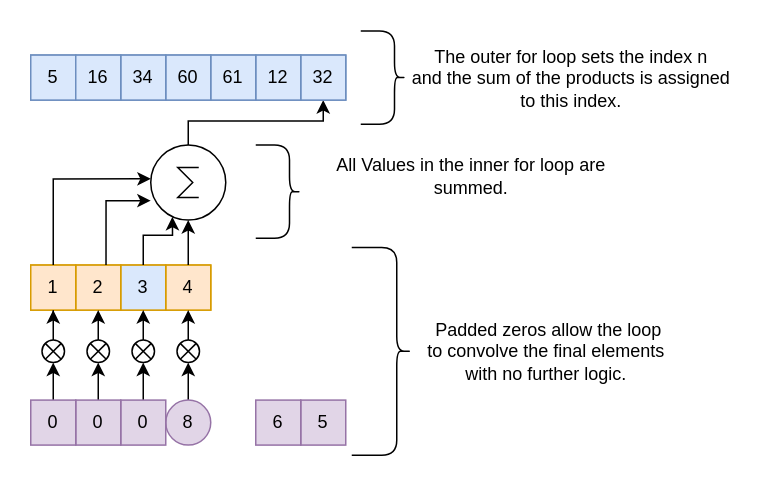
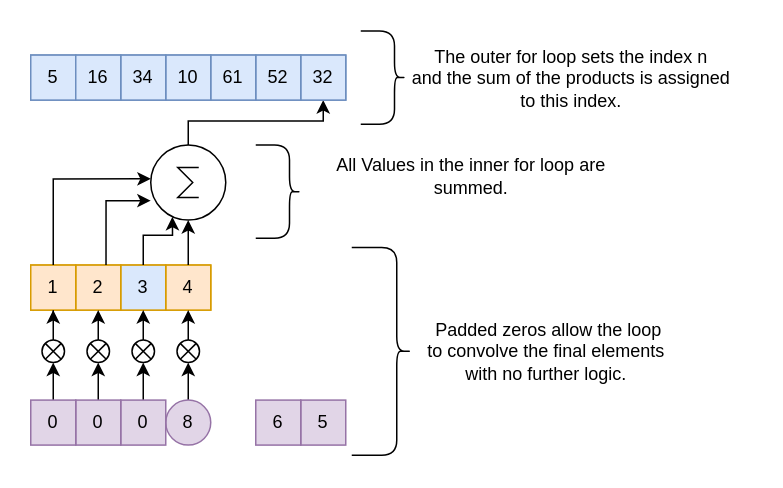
(188, 77) -> (188, 77)
(278, 77) -> (278, 77)
